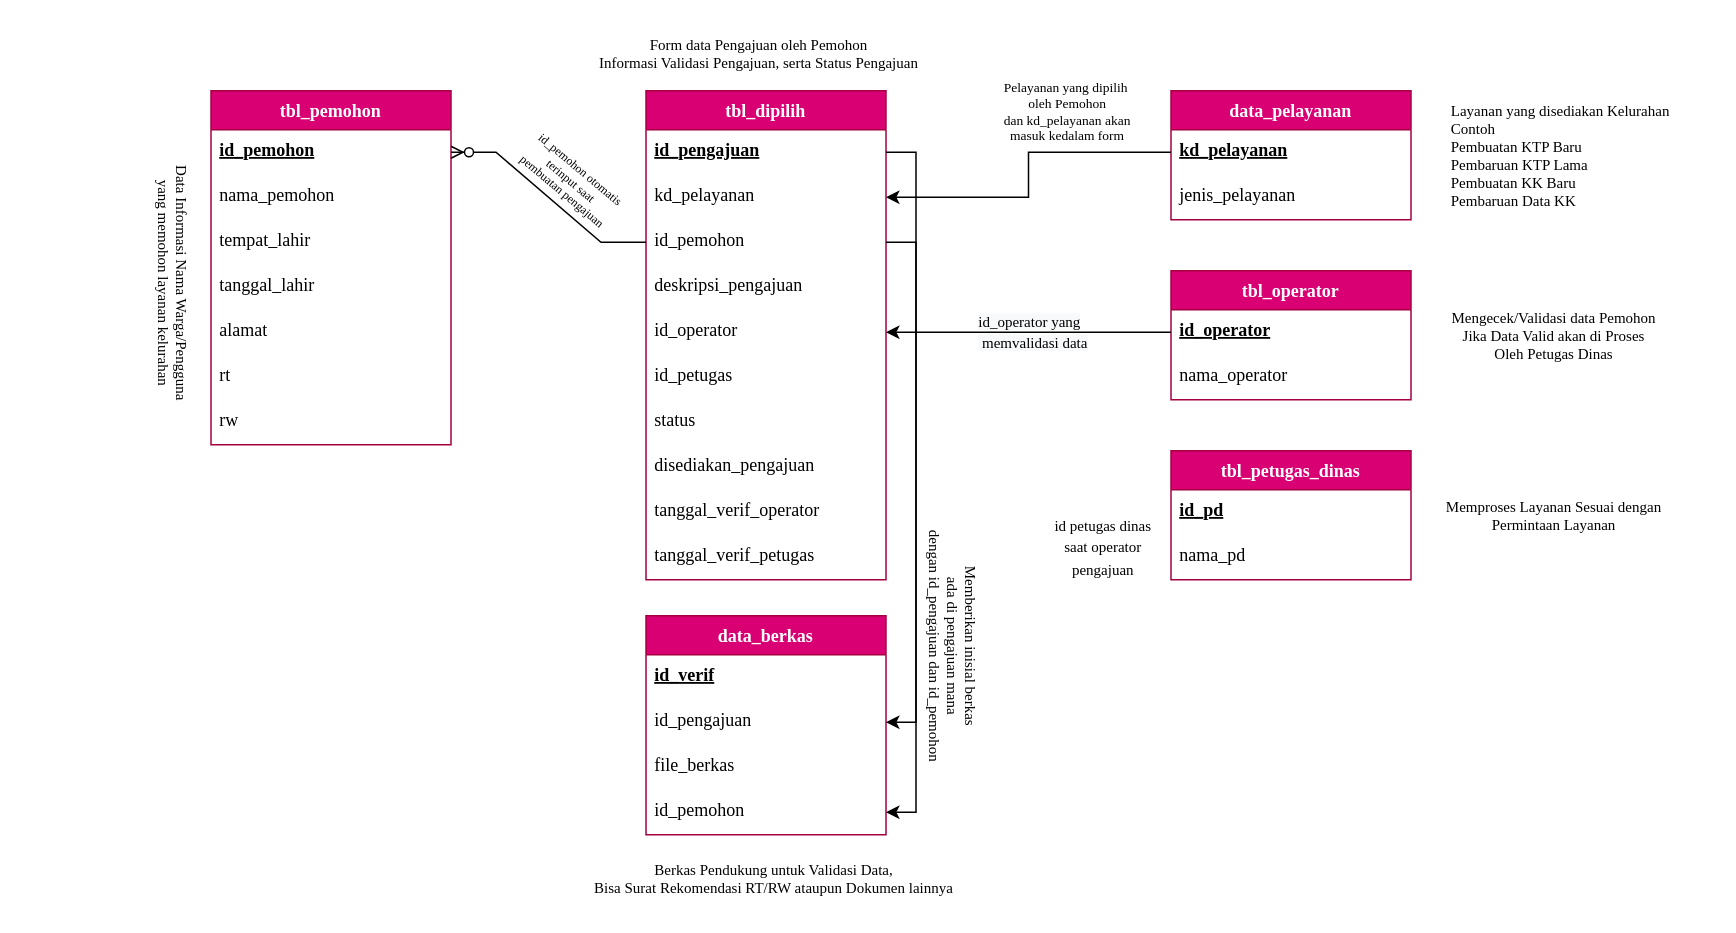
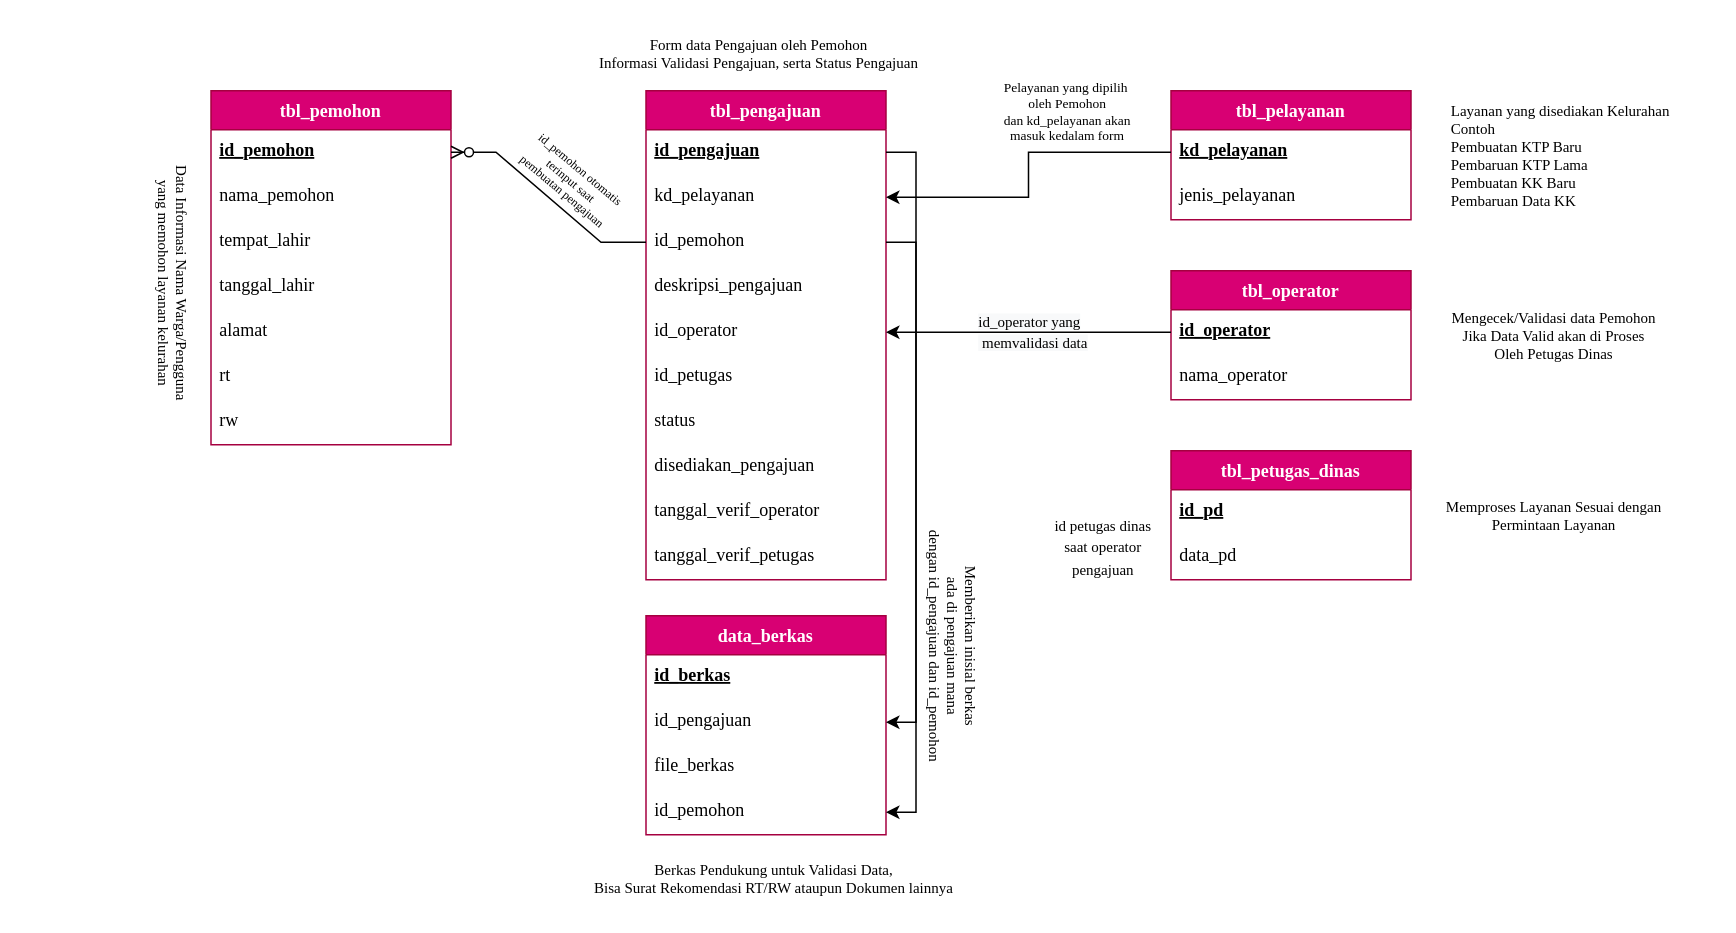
(765, 111) -> (765, 111)
(1290, 111) -> (1290, 111)
(1214, 555) -> (1214, 555)
(690, 675) -> (697, 675)
